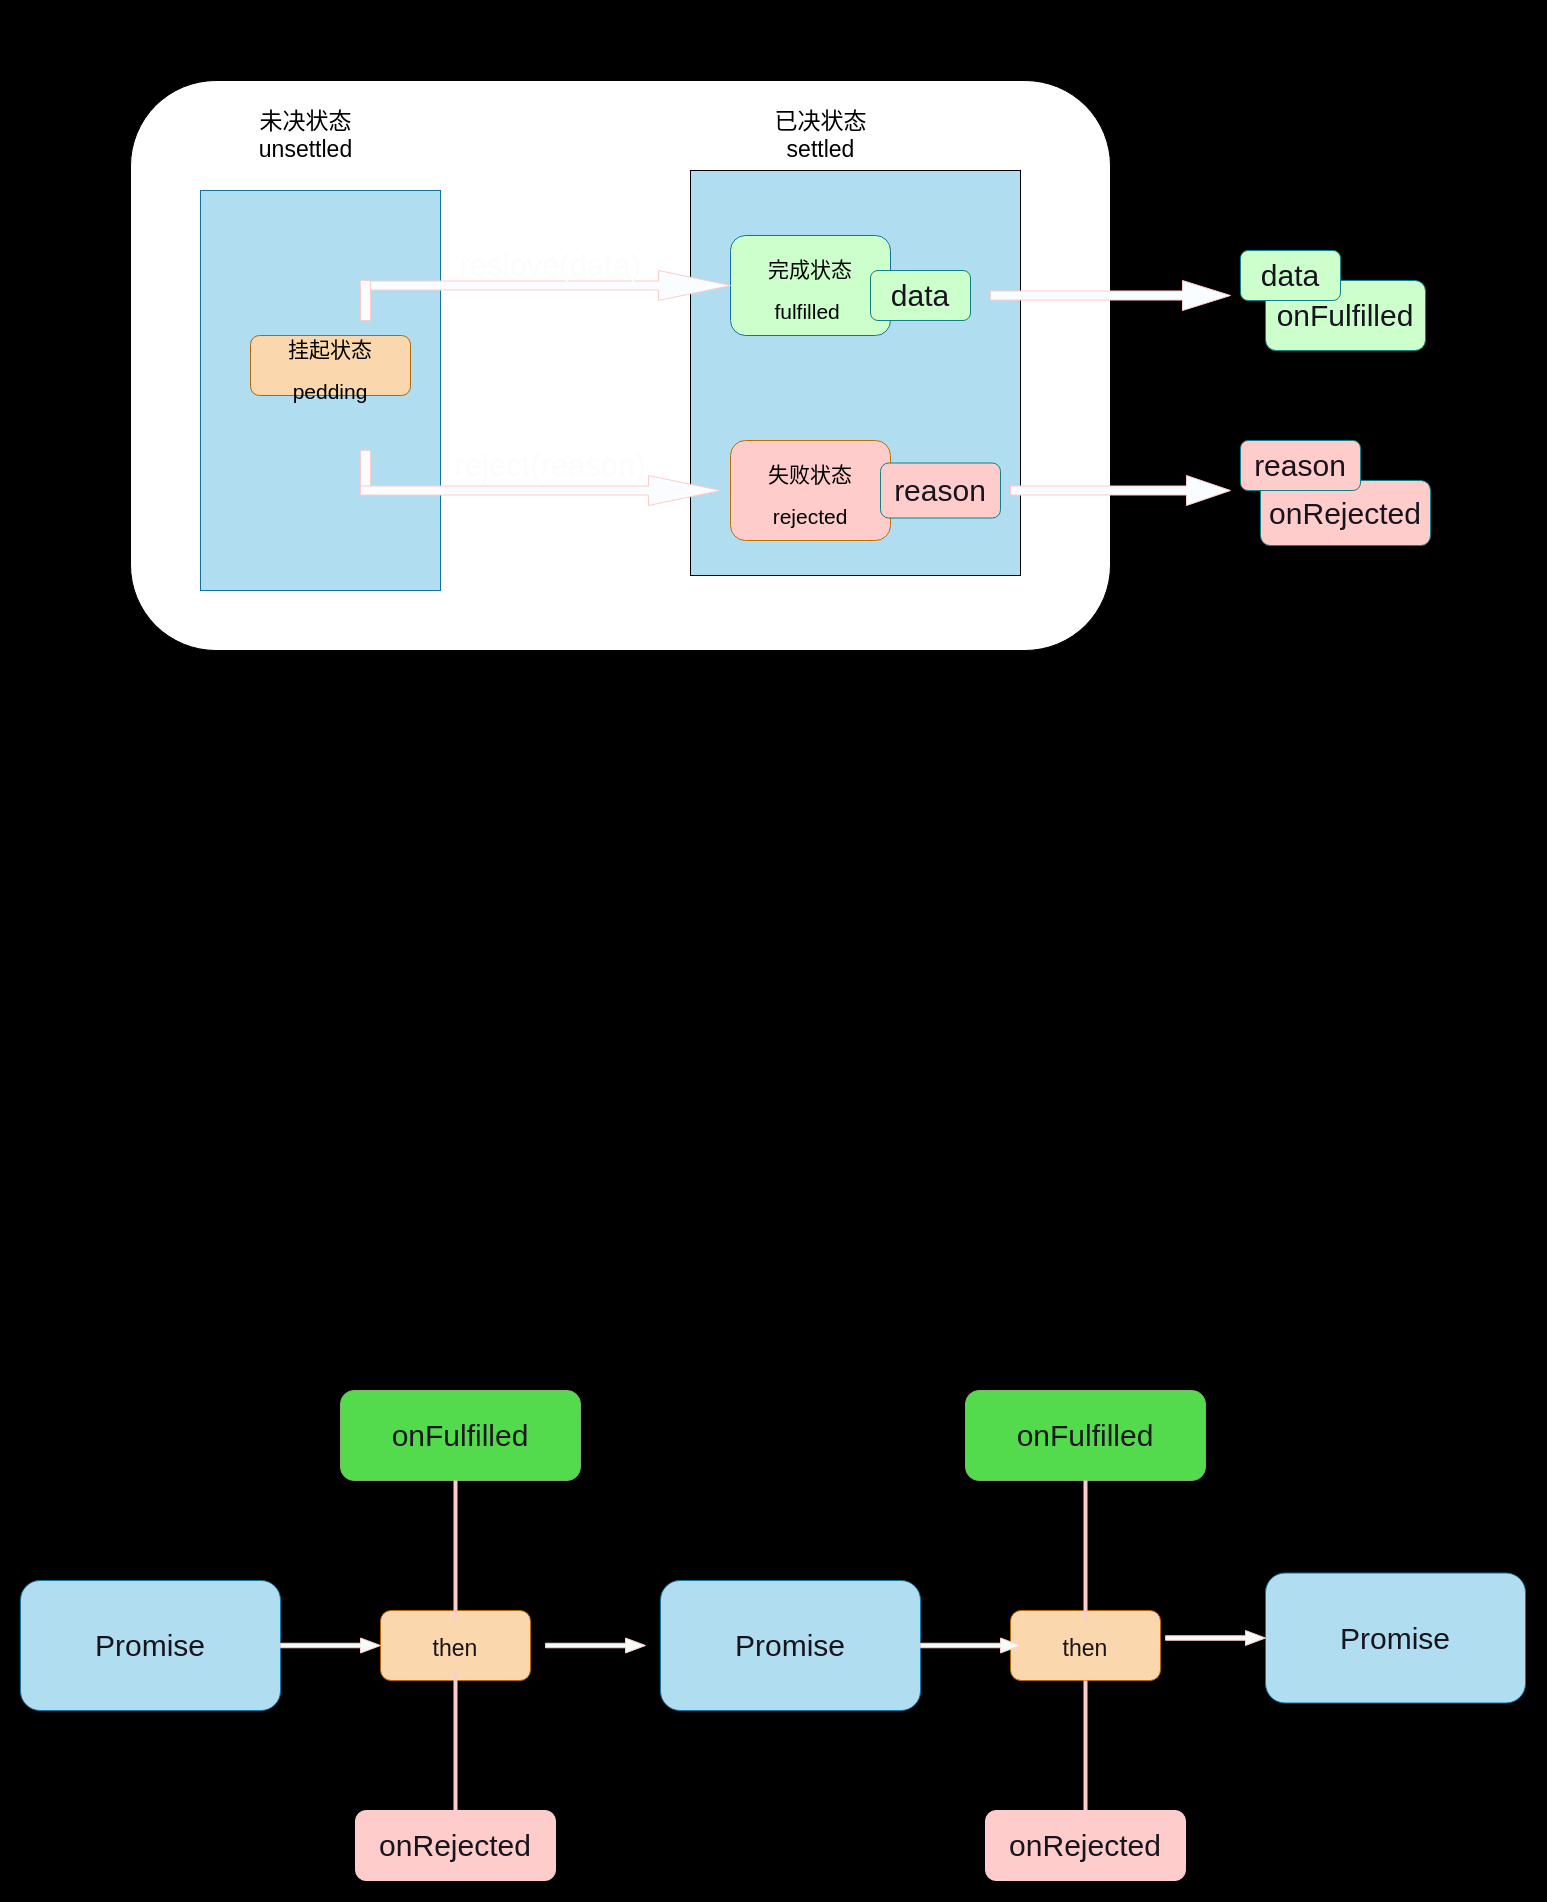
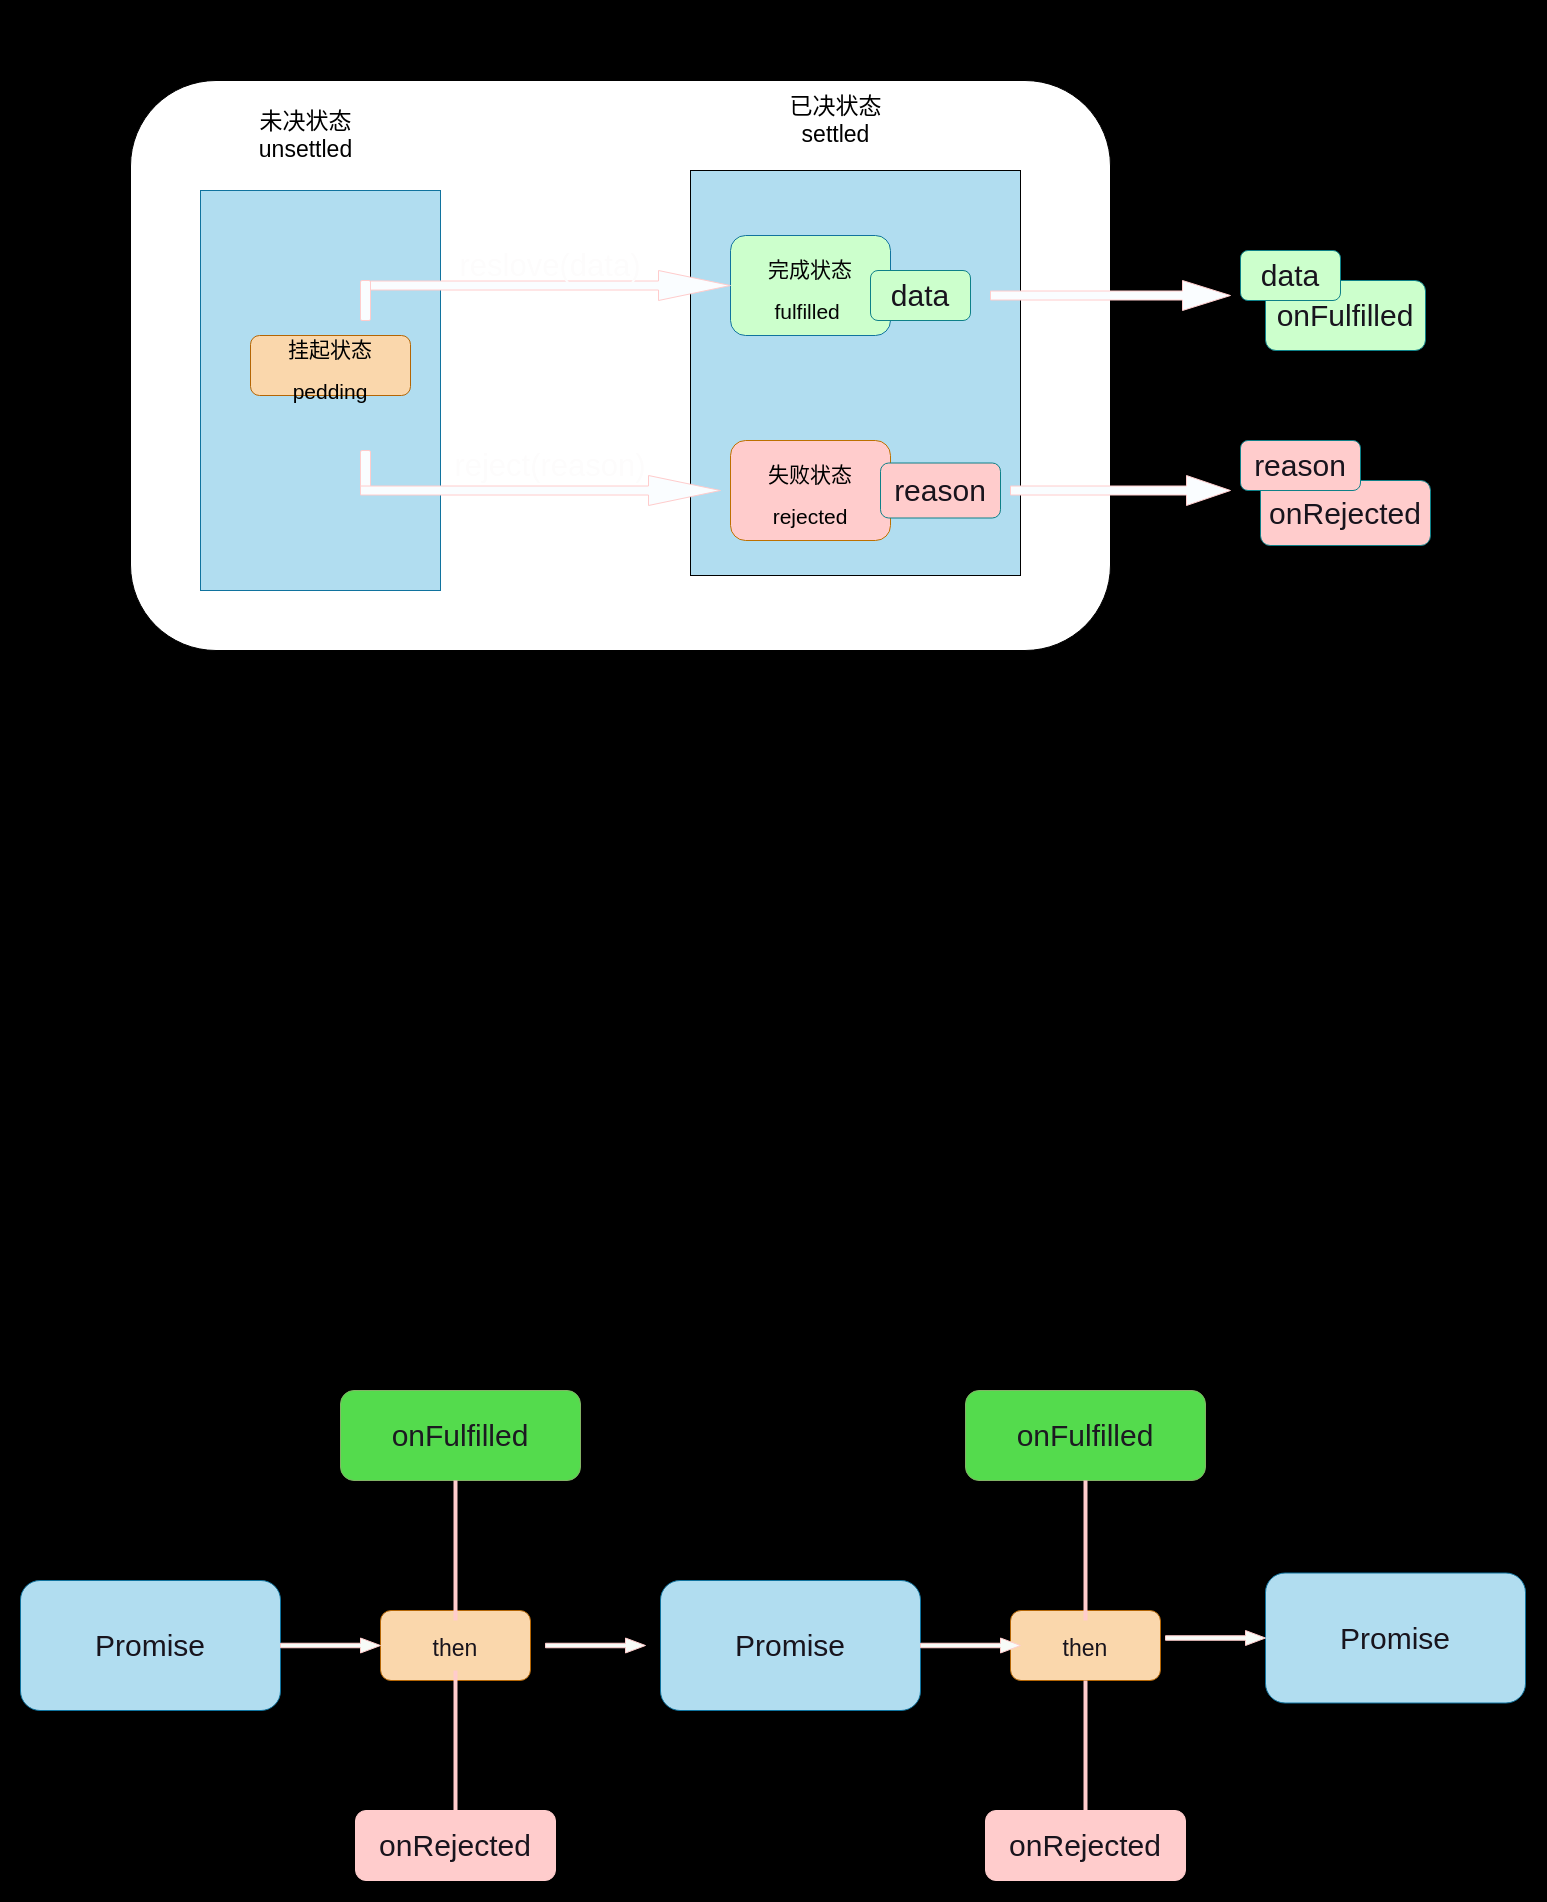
(821, 136) -> (836, 121)
